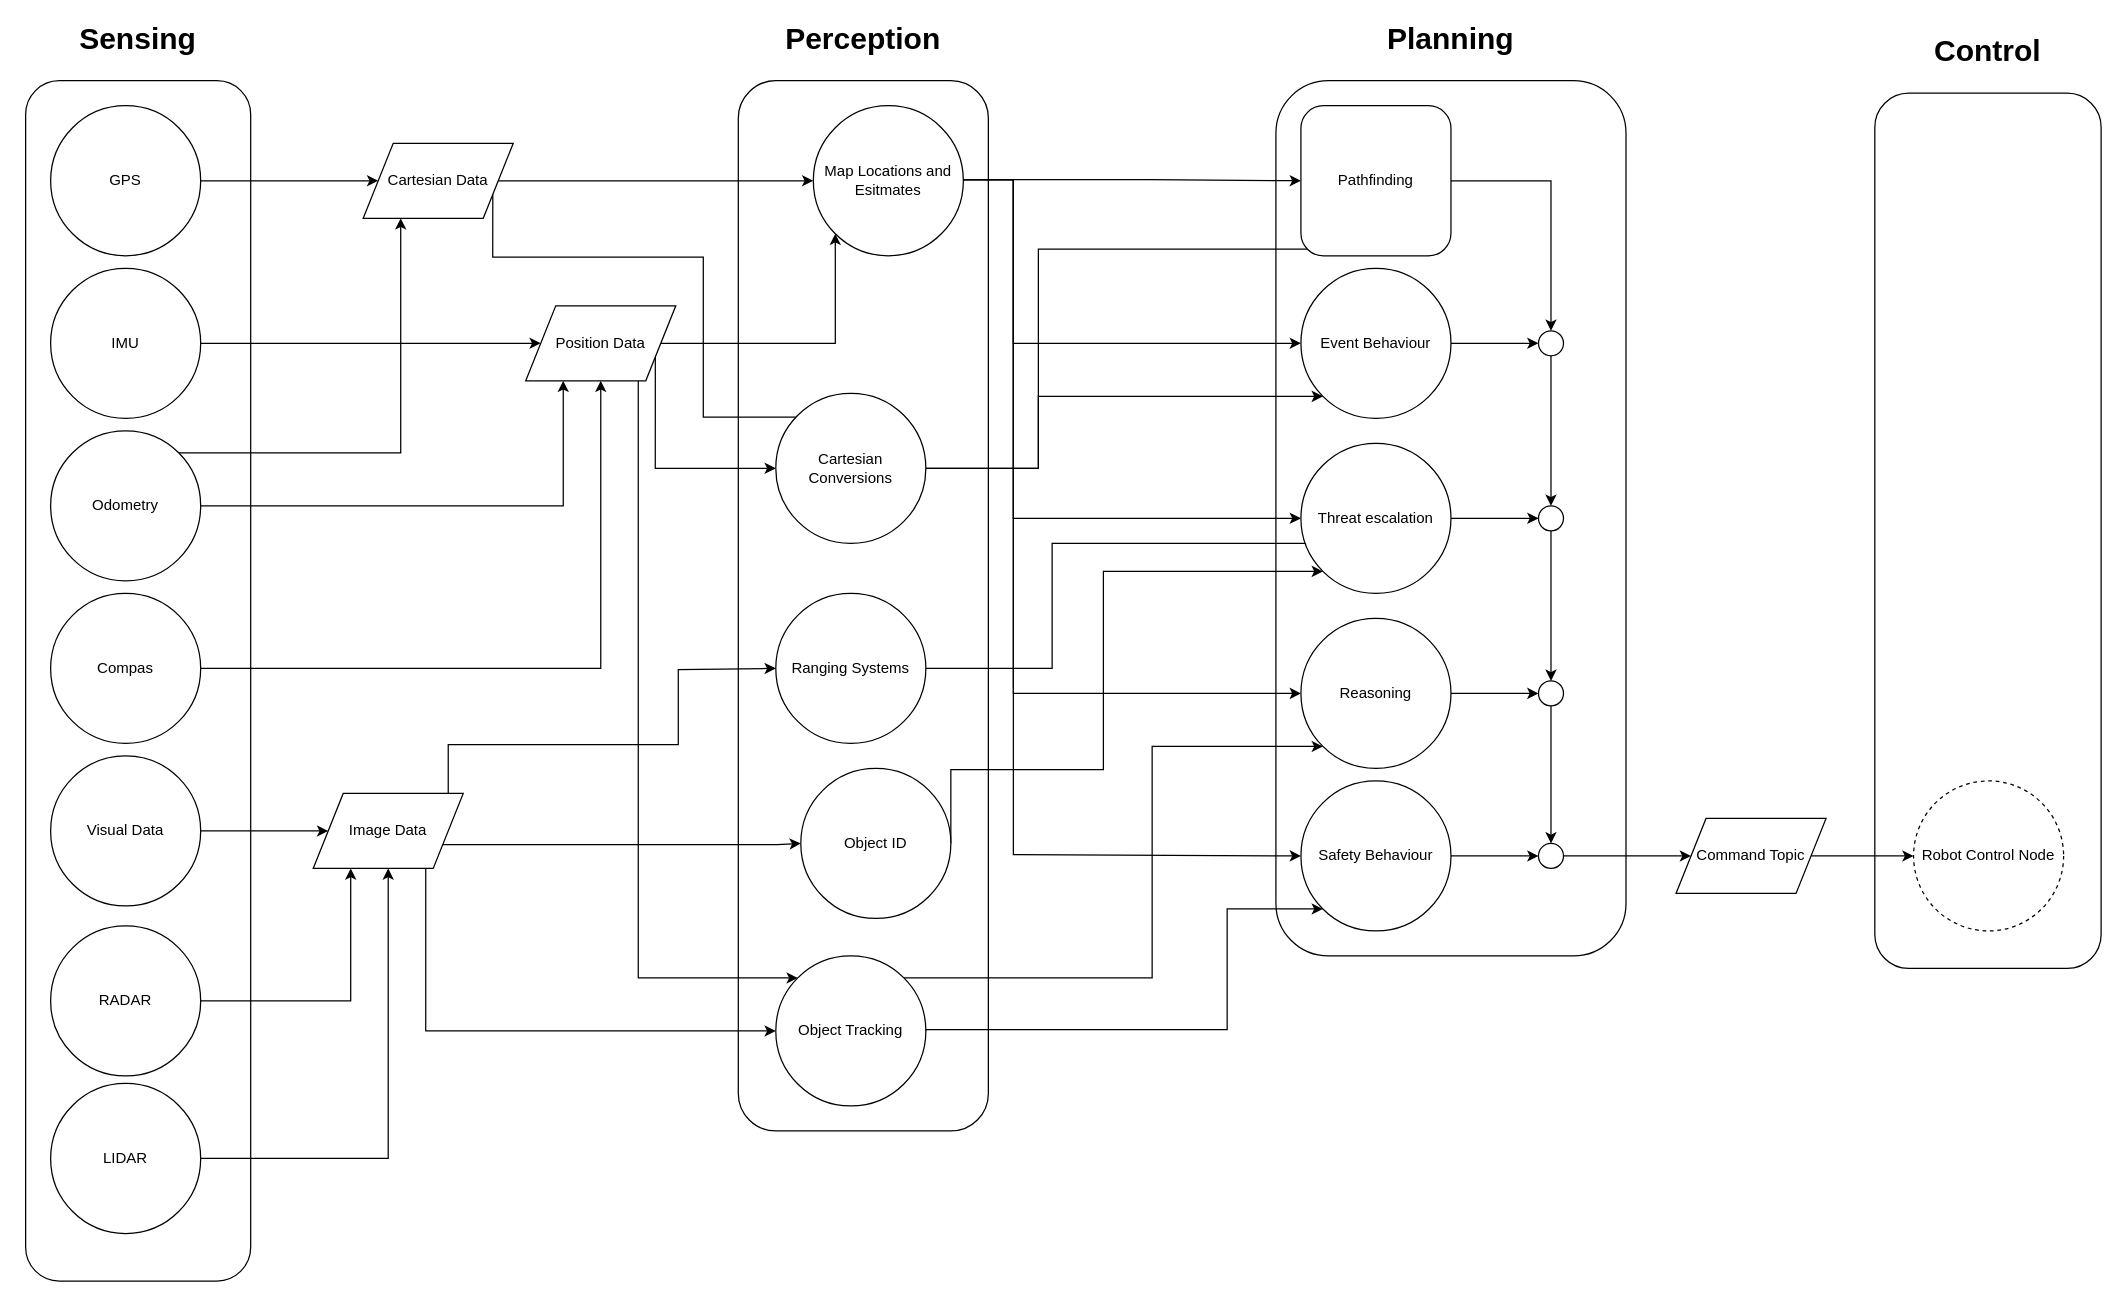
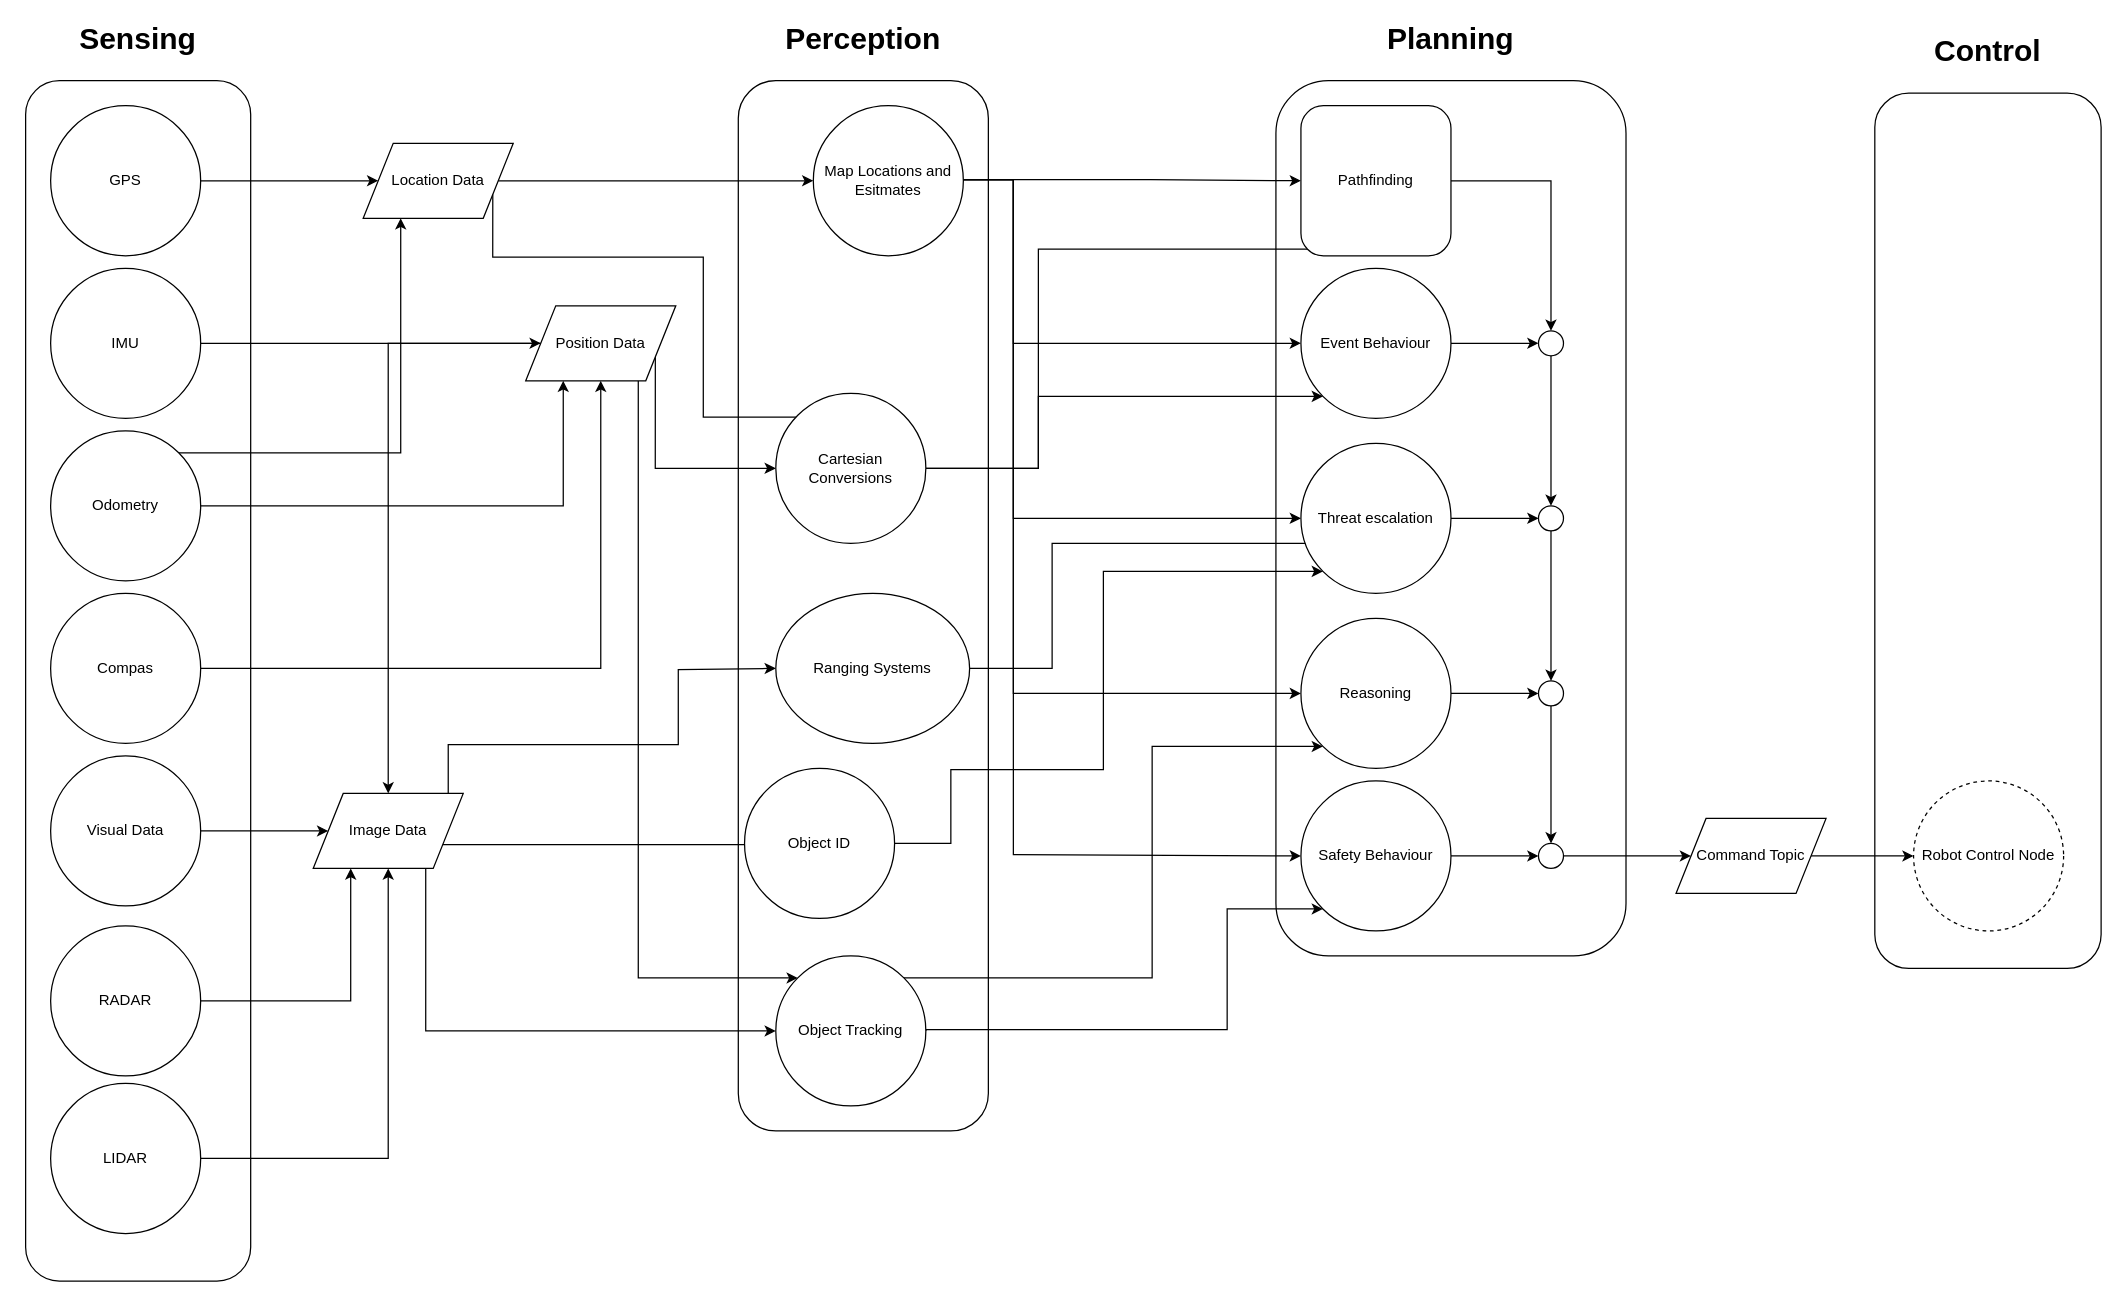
(438, 181) -> (438, 181)
(798, 343) -> (388, 565)
(851, 668) -> (873, 668)
(876, 843) -> (819, 843)
